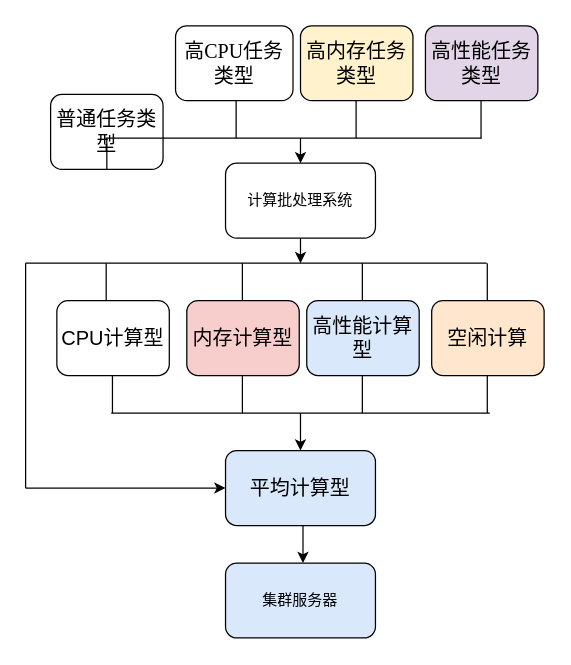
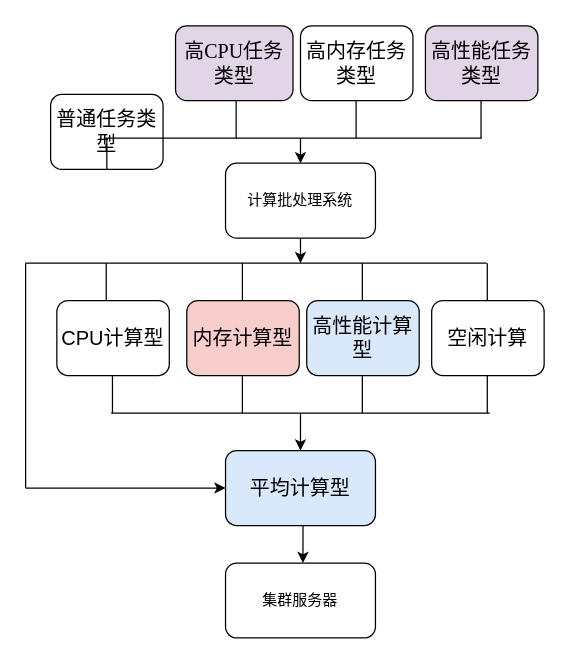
(234, 63) -> (234, 63)
(357, 63) -> (357, 63)
(488, 338) -> (488, 338)
(301, 601) -> (301, 601)
